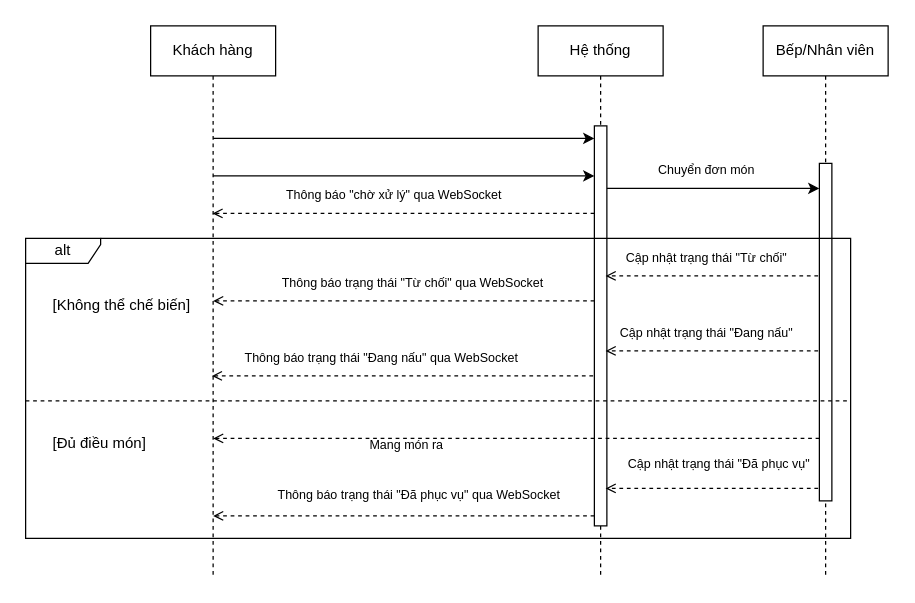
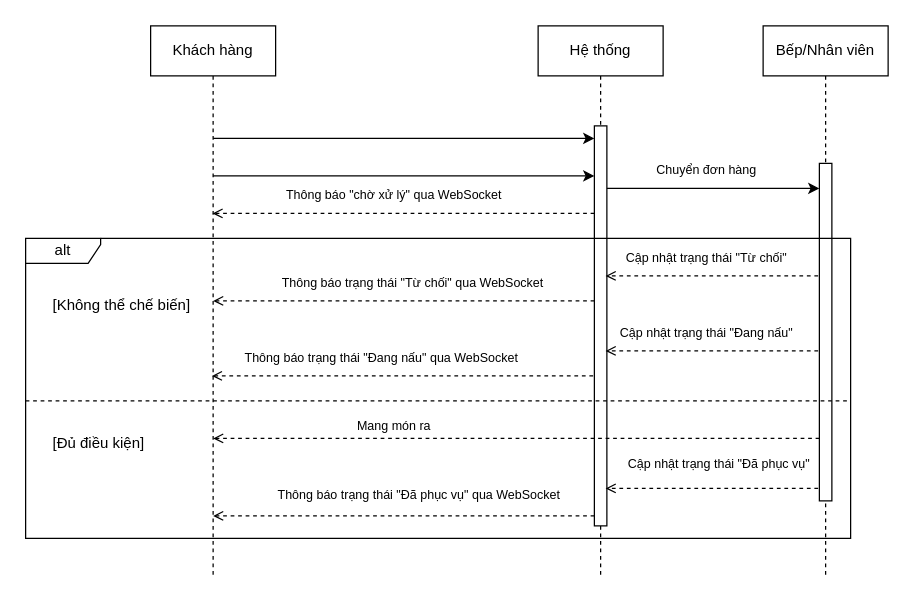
(707, 169) -> (707, 169)
(102, 443) -> (104, 443)
(407, 444) -> (394, 426)
